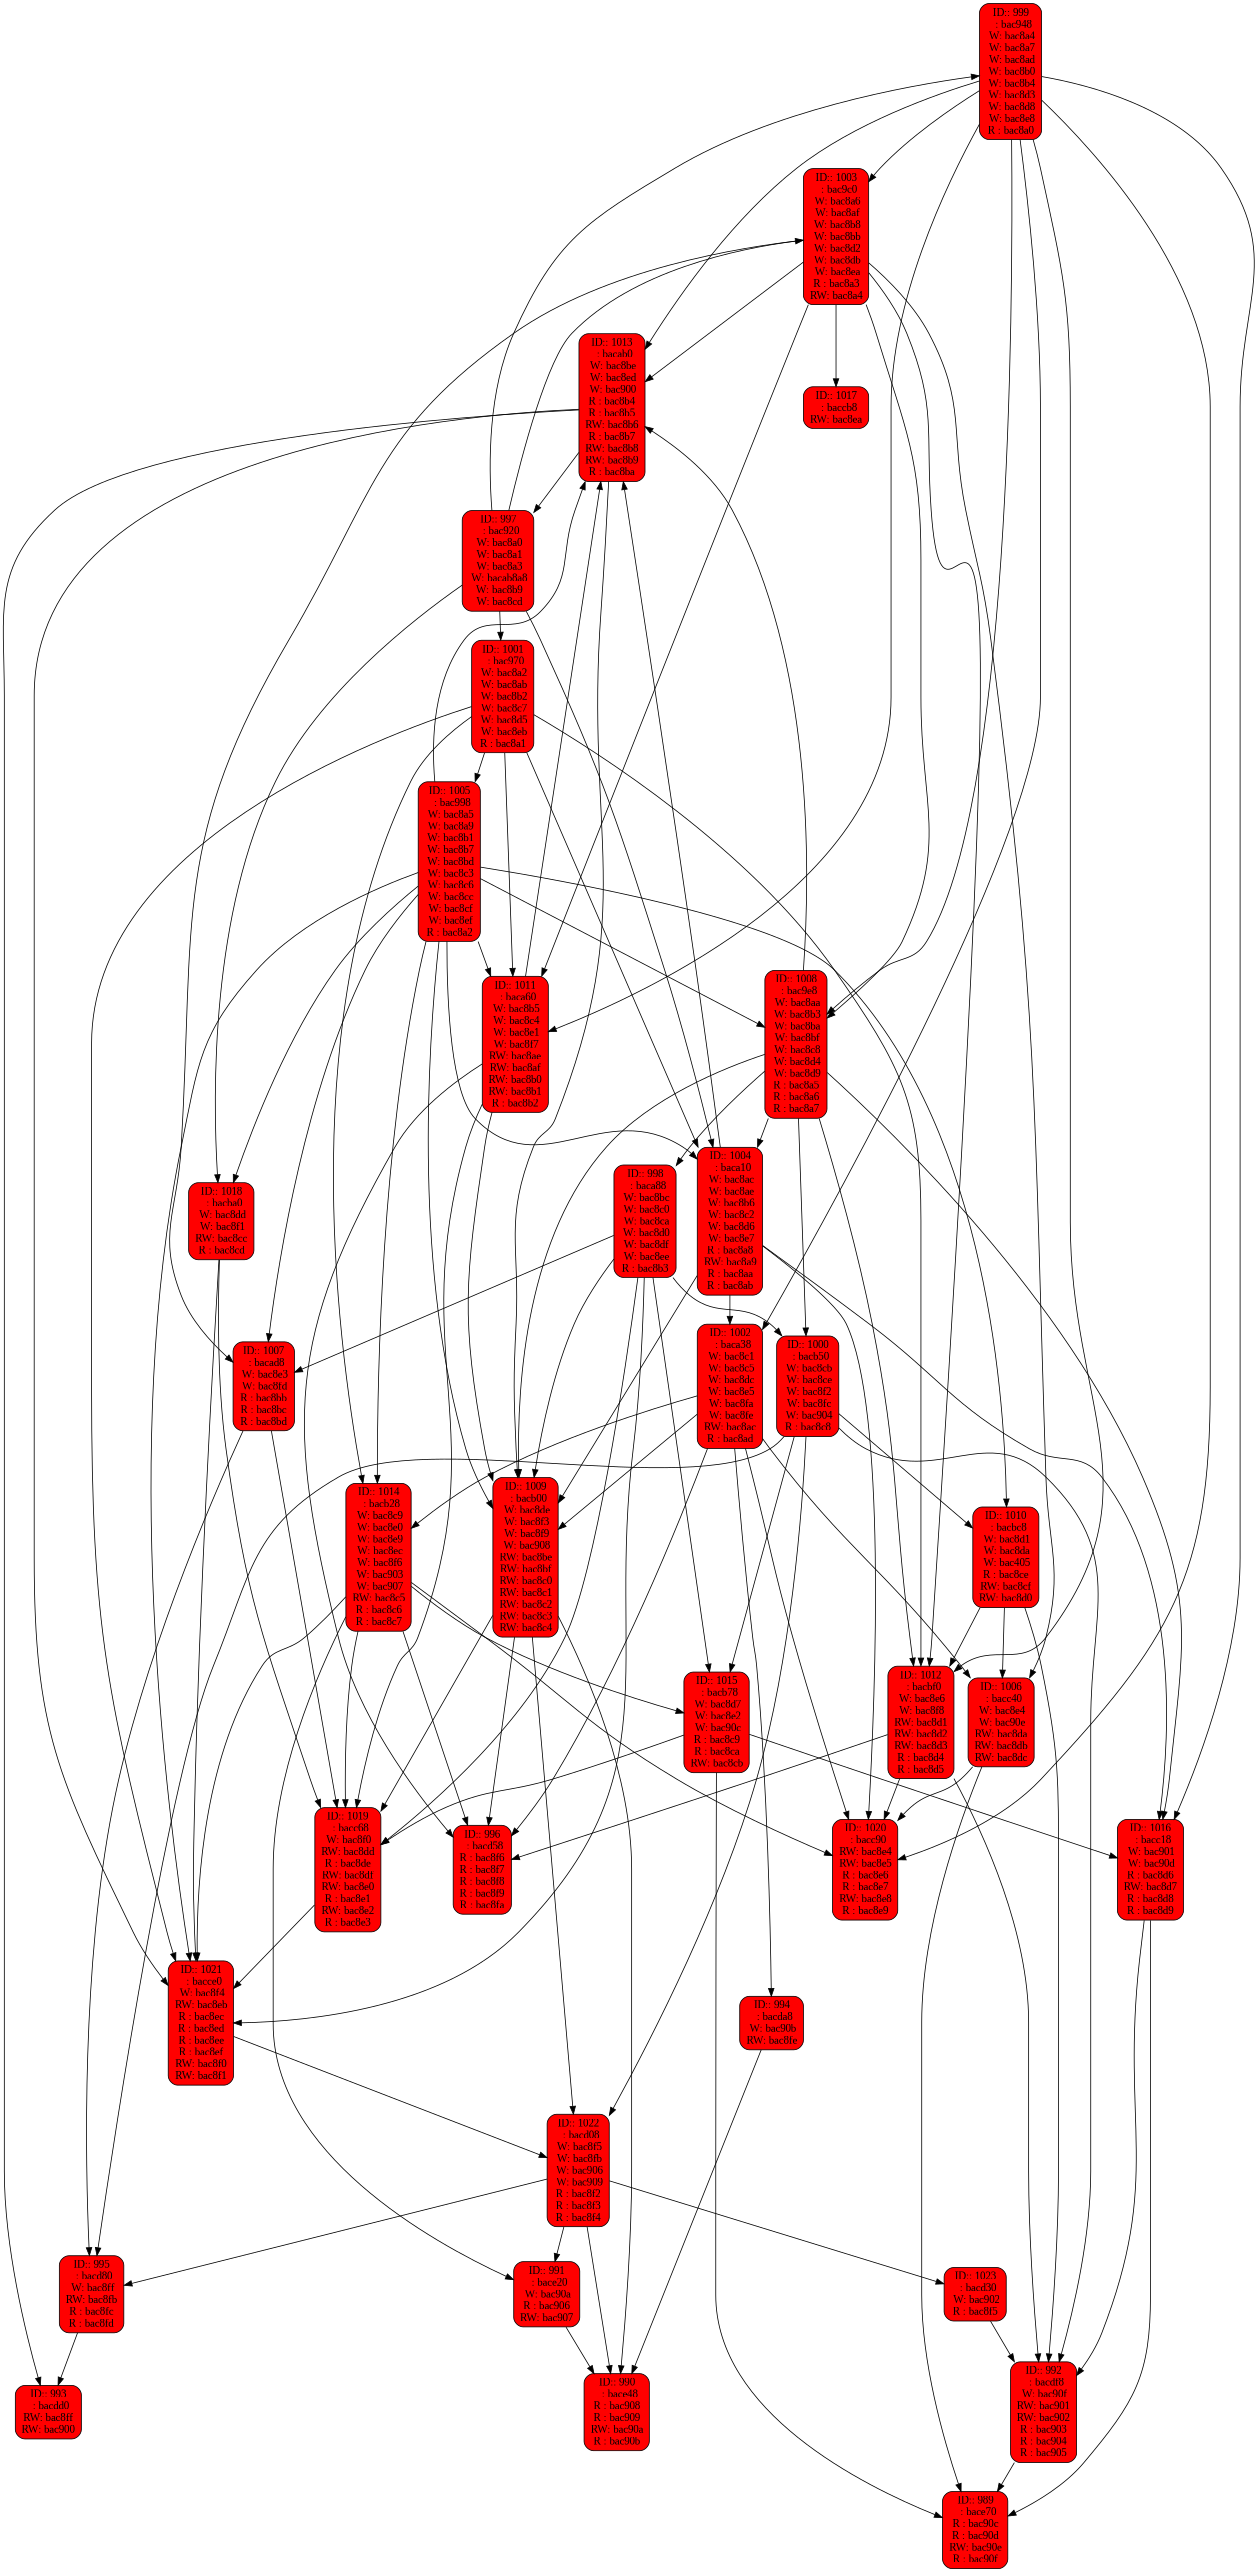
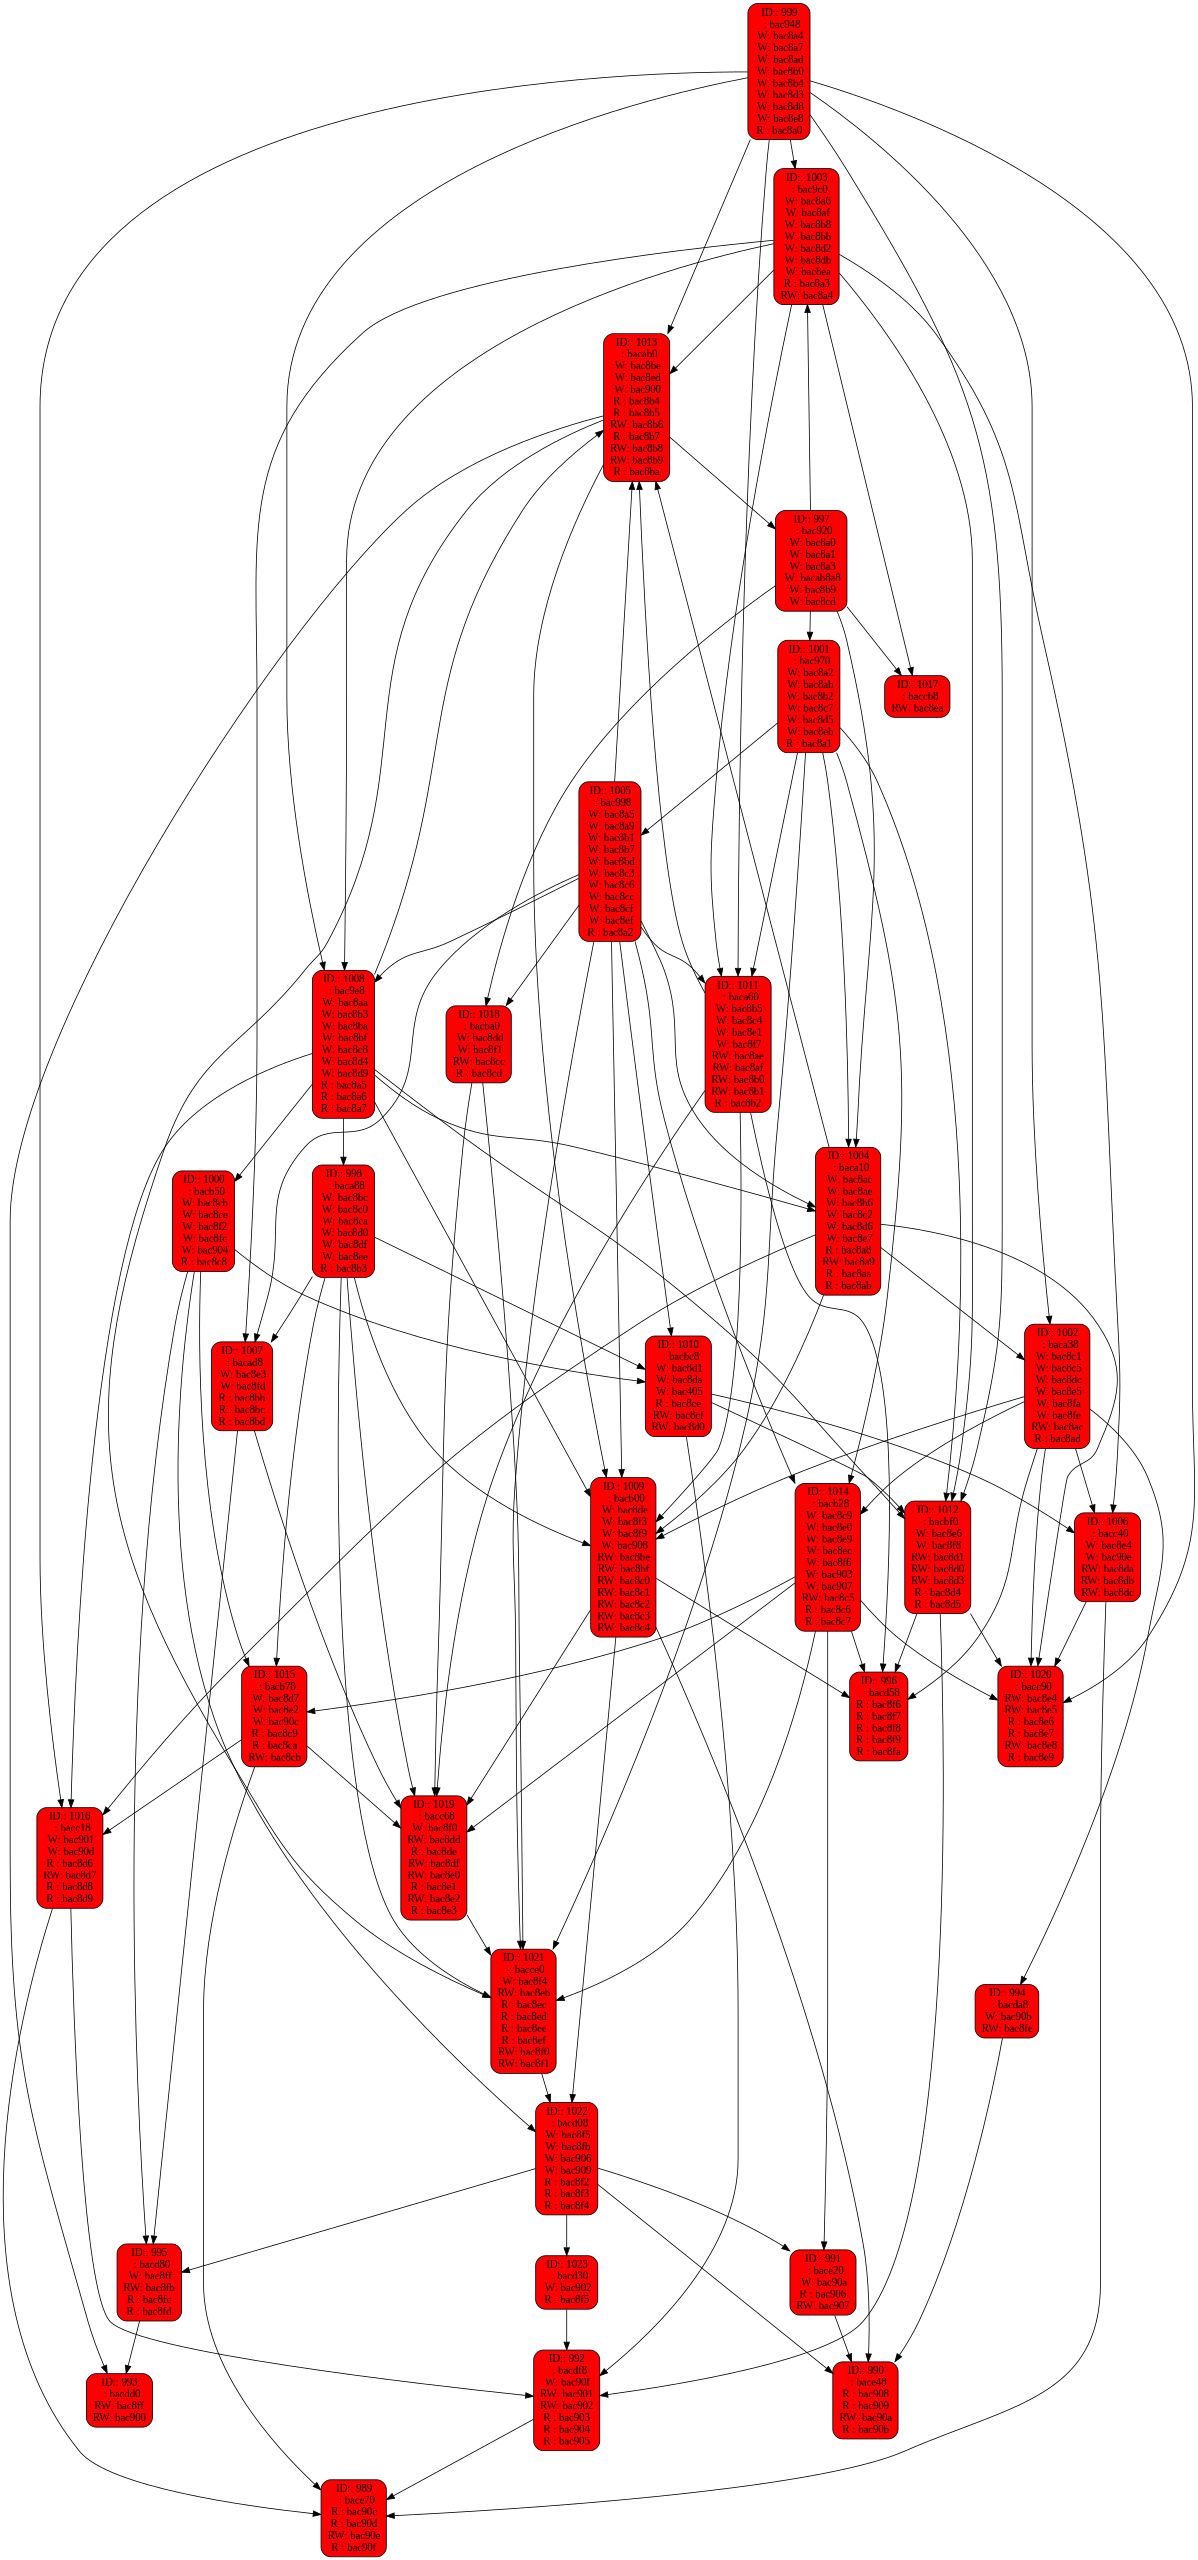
(630, 195) -> (872, 638)
(722, 1309) -> (513, 1305)
(921, 1734) -> (938, 1569)
(1091, 1798) -> none
